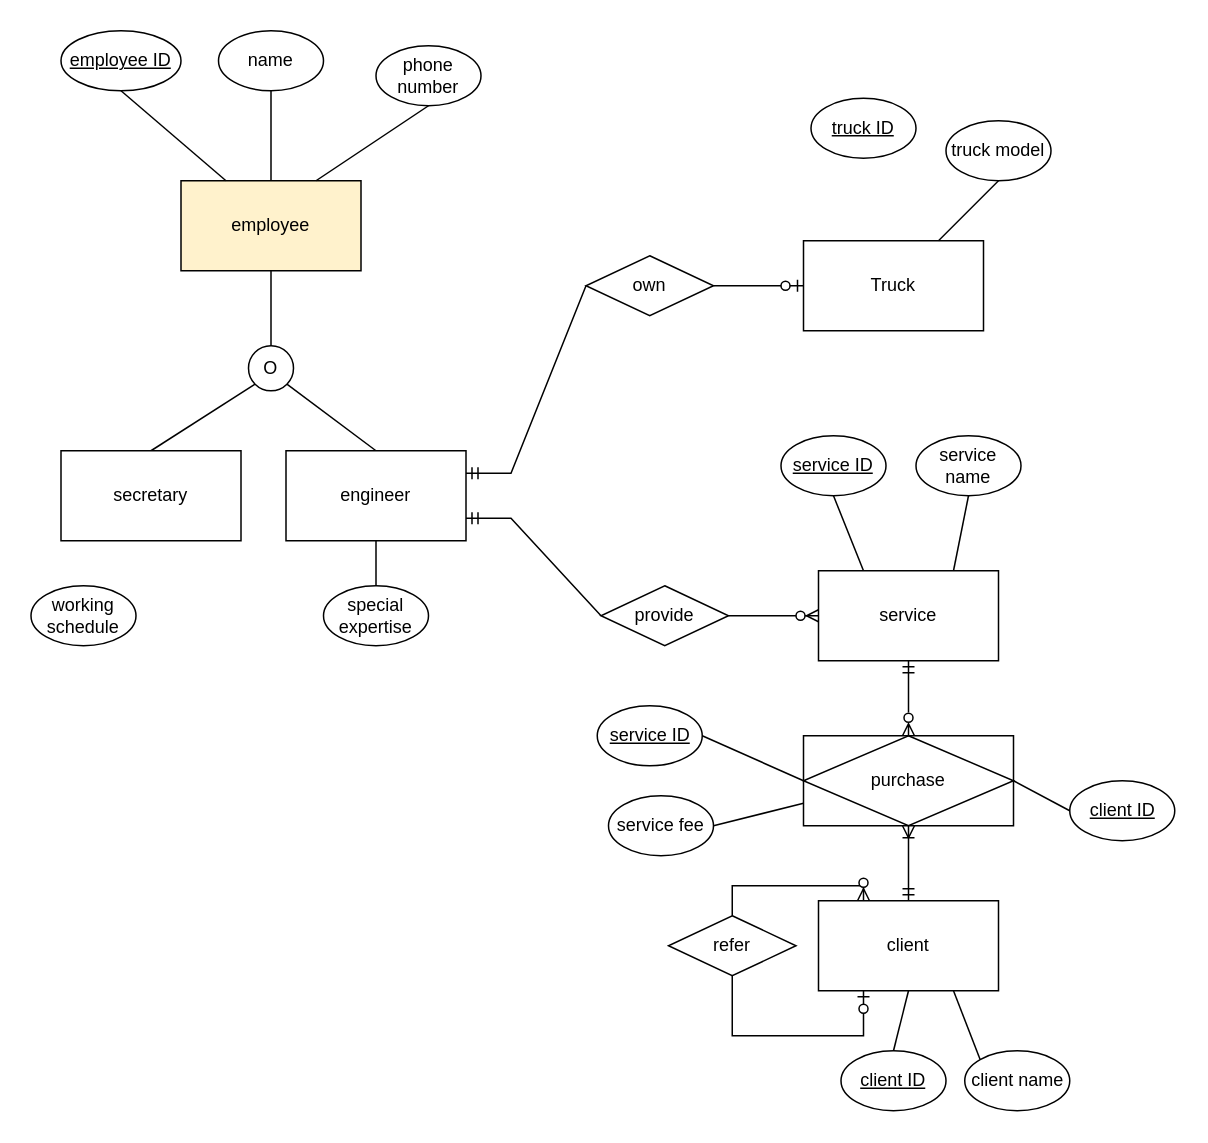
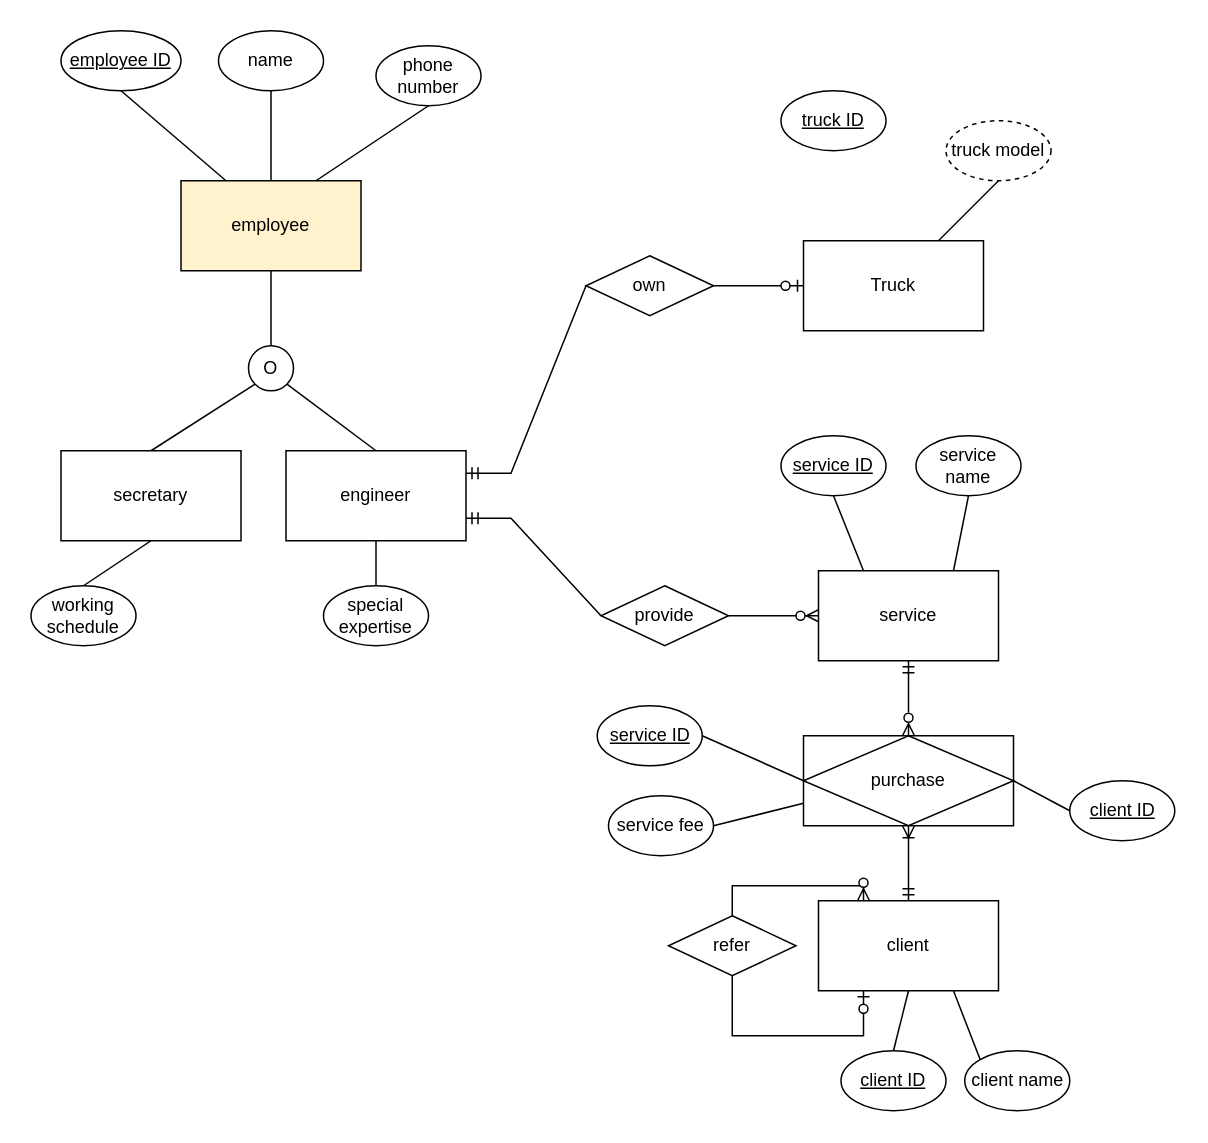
(863, 128) -> (833, 121)
(998, 151) -> (998, 151)
none -> (117, 564)
